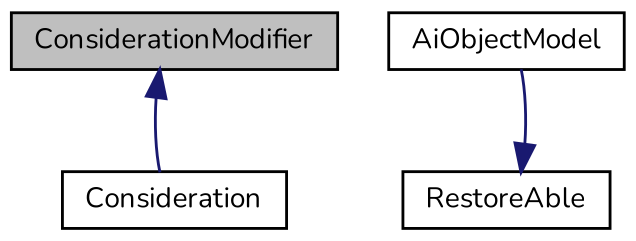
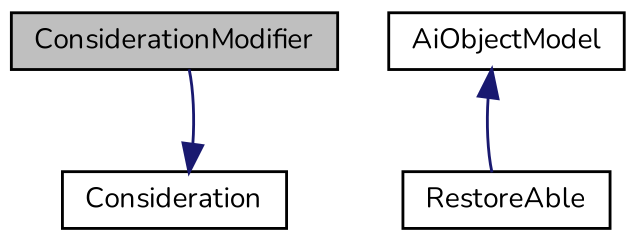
(525, 107) -> (488, 135)
(156, 135) -> (193, 107)
